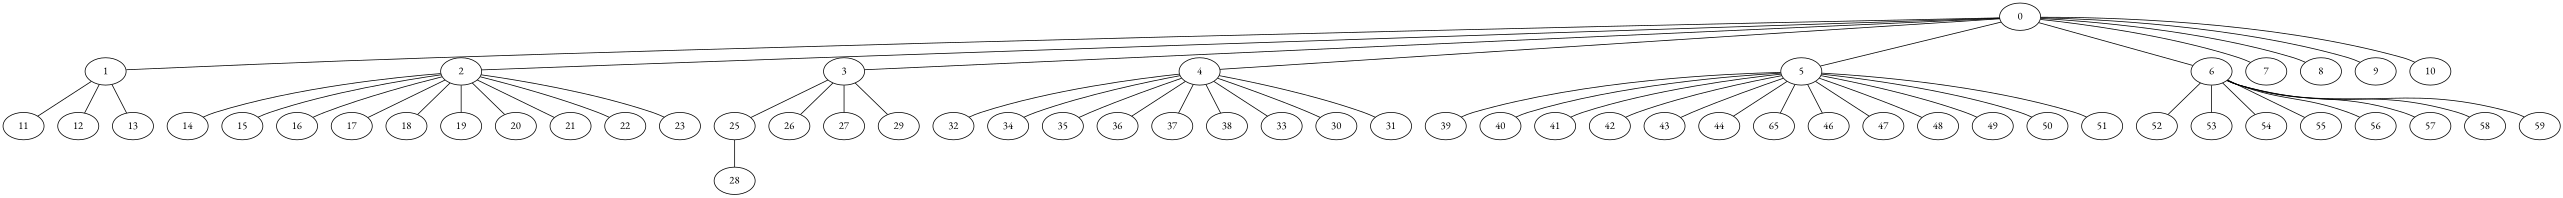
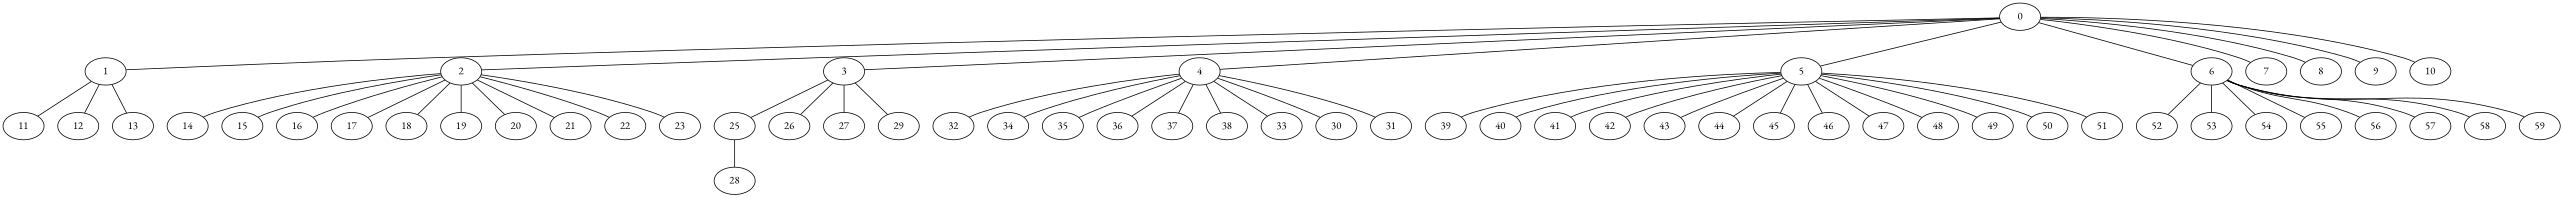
(1774, 126) -> (1774, 126)
